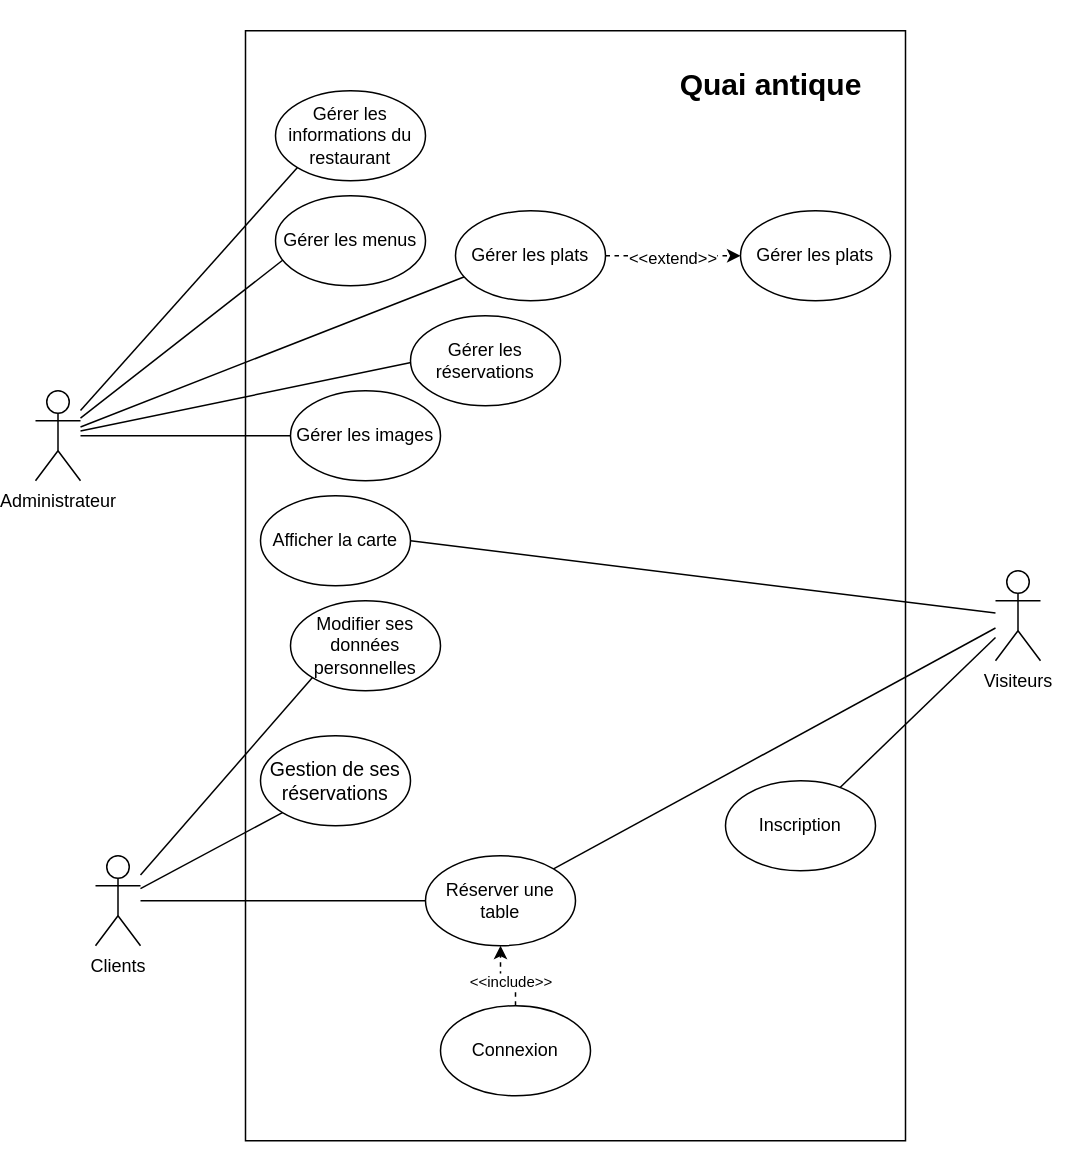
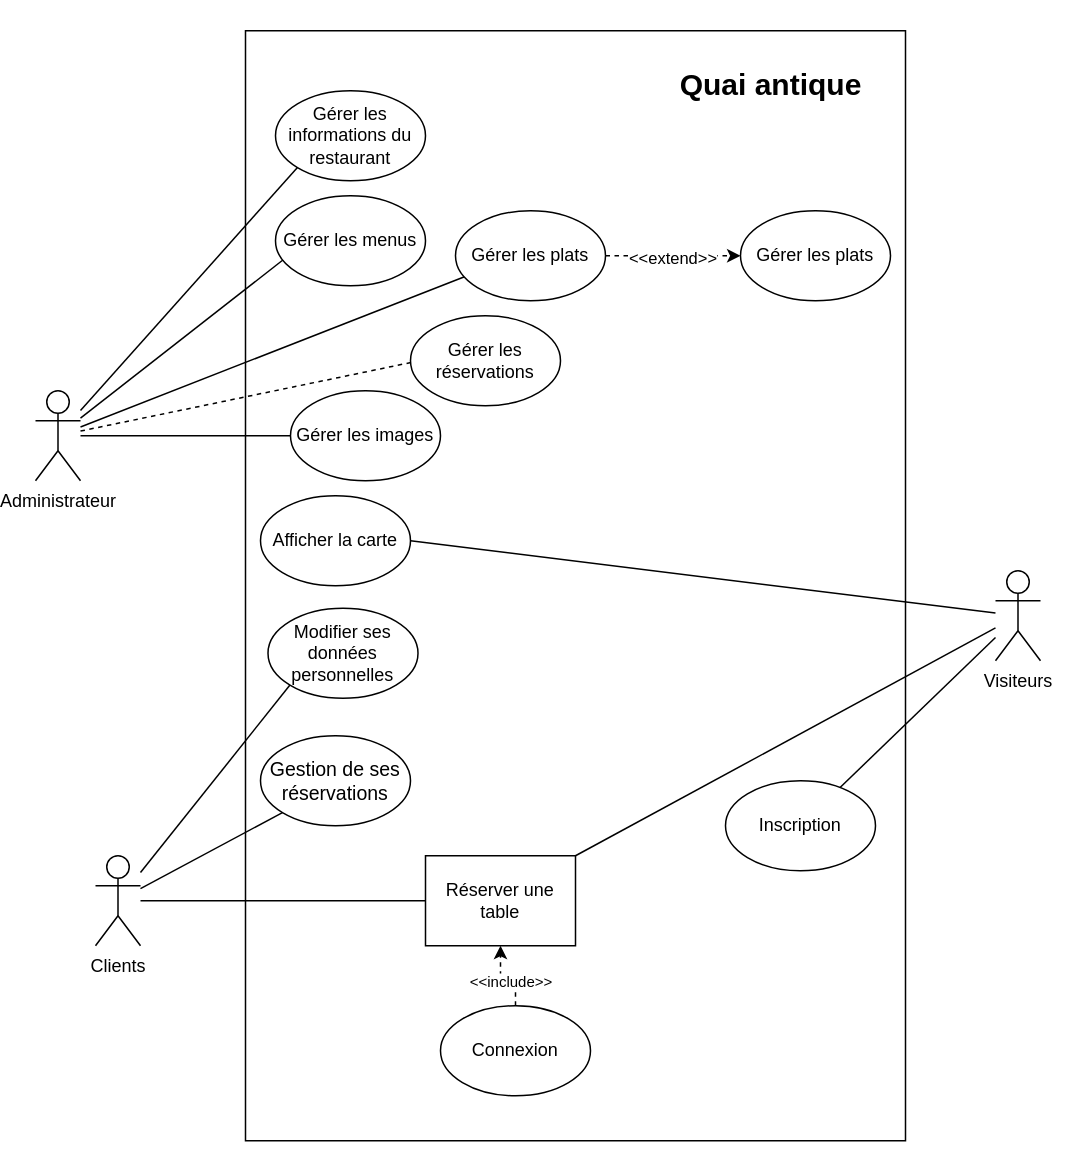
(246, 397) -> (246, 397)
(365, 646) -> (343, 653)
(500, 901) -> (500, 901)
